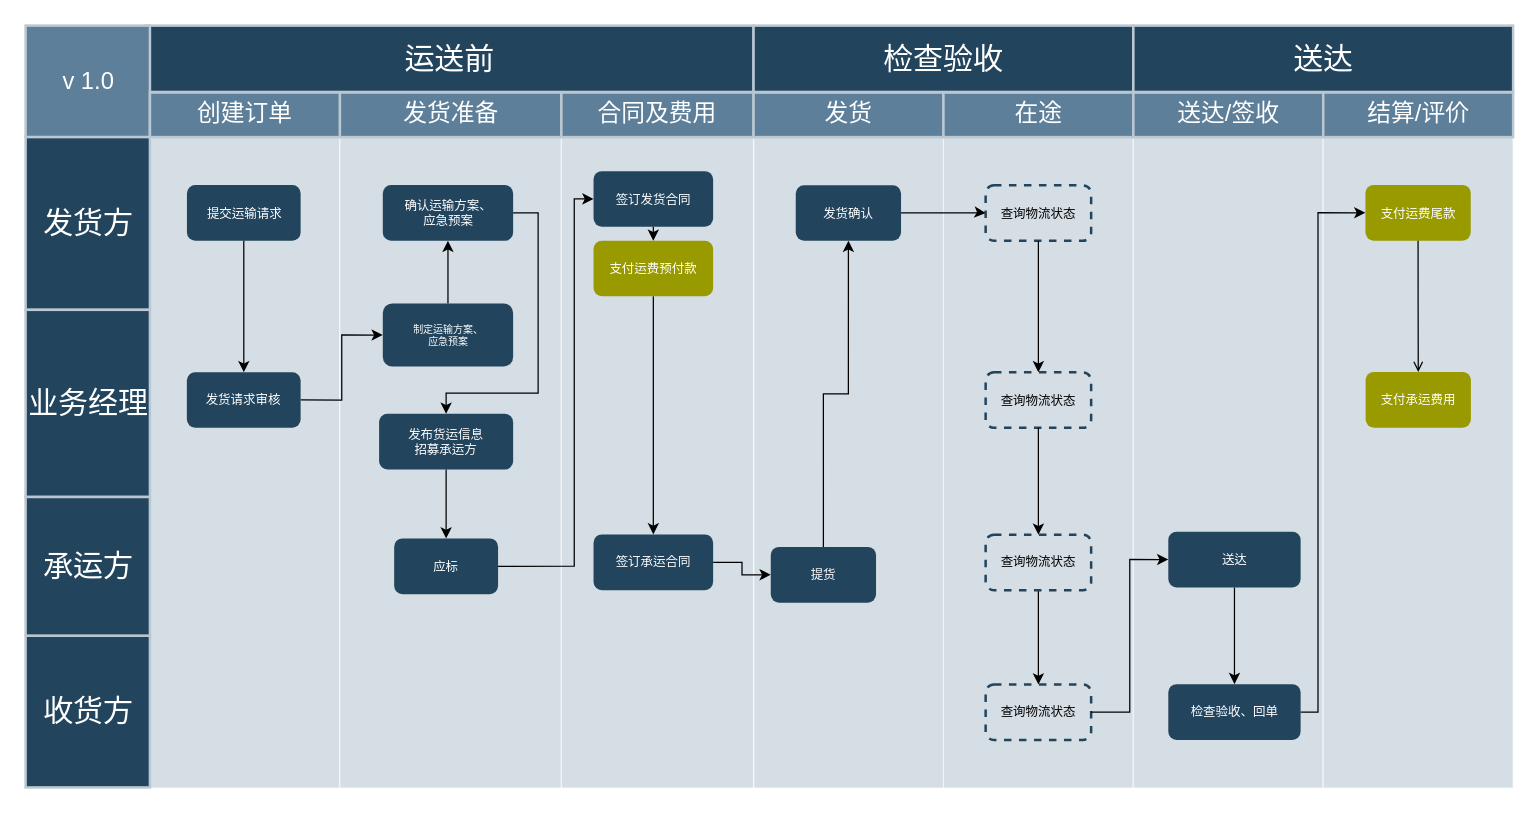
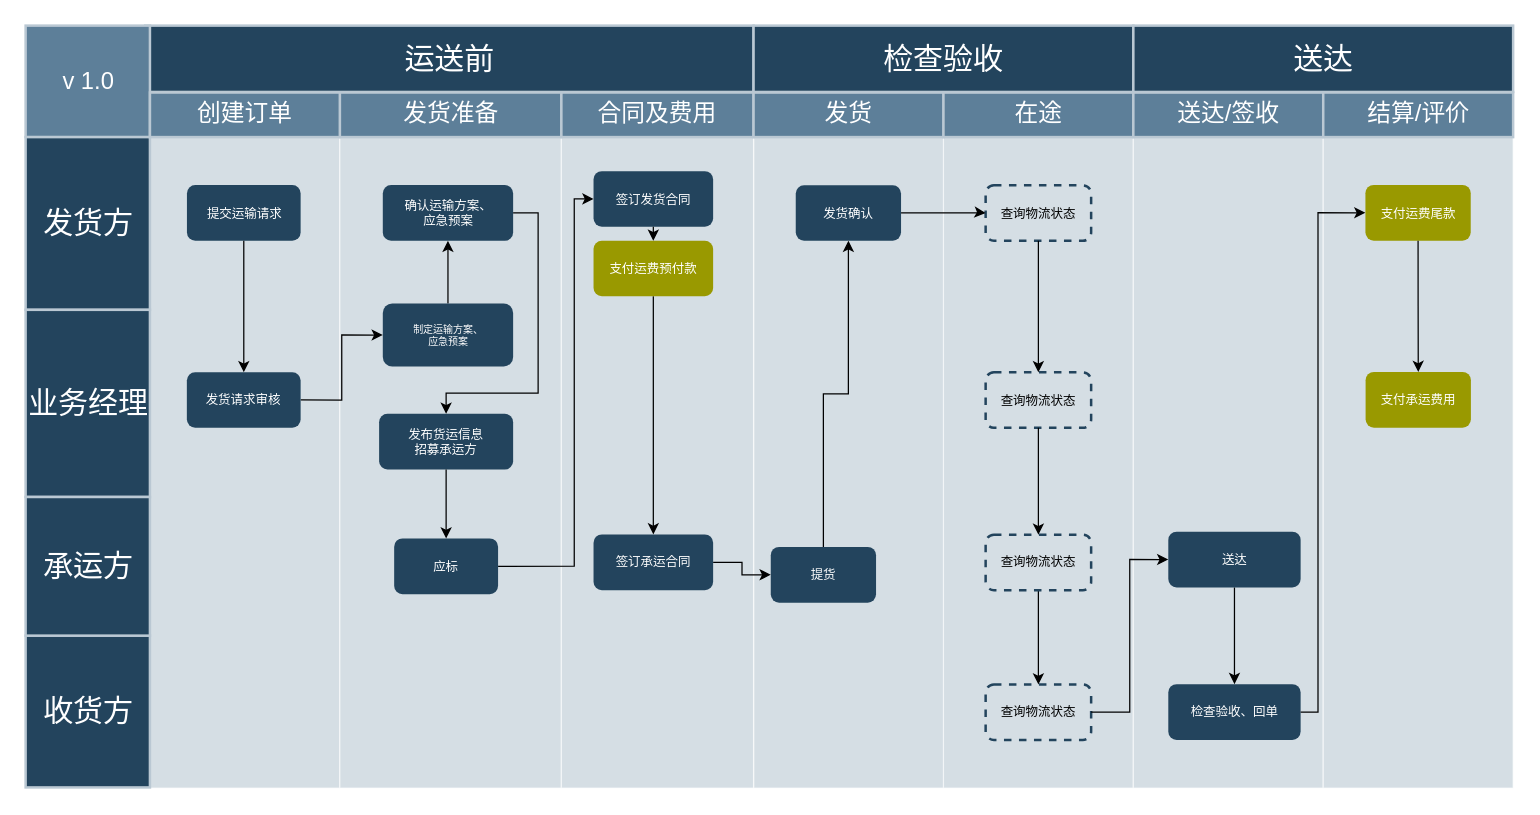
(1418, 364) -> (1418, 362)
